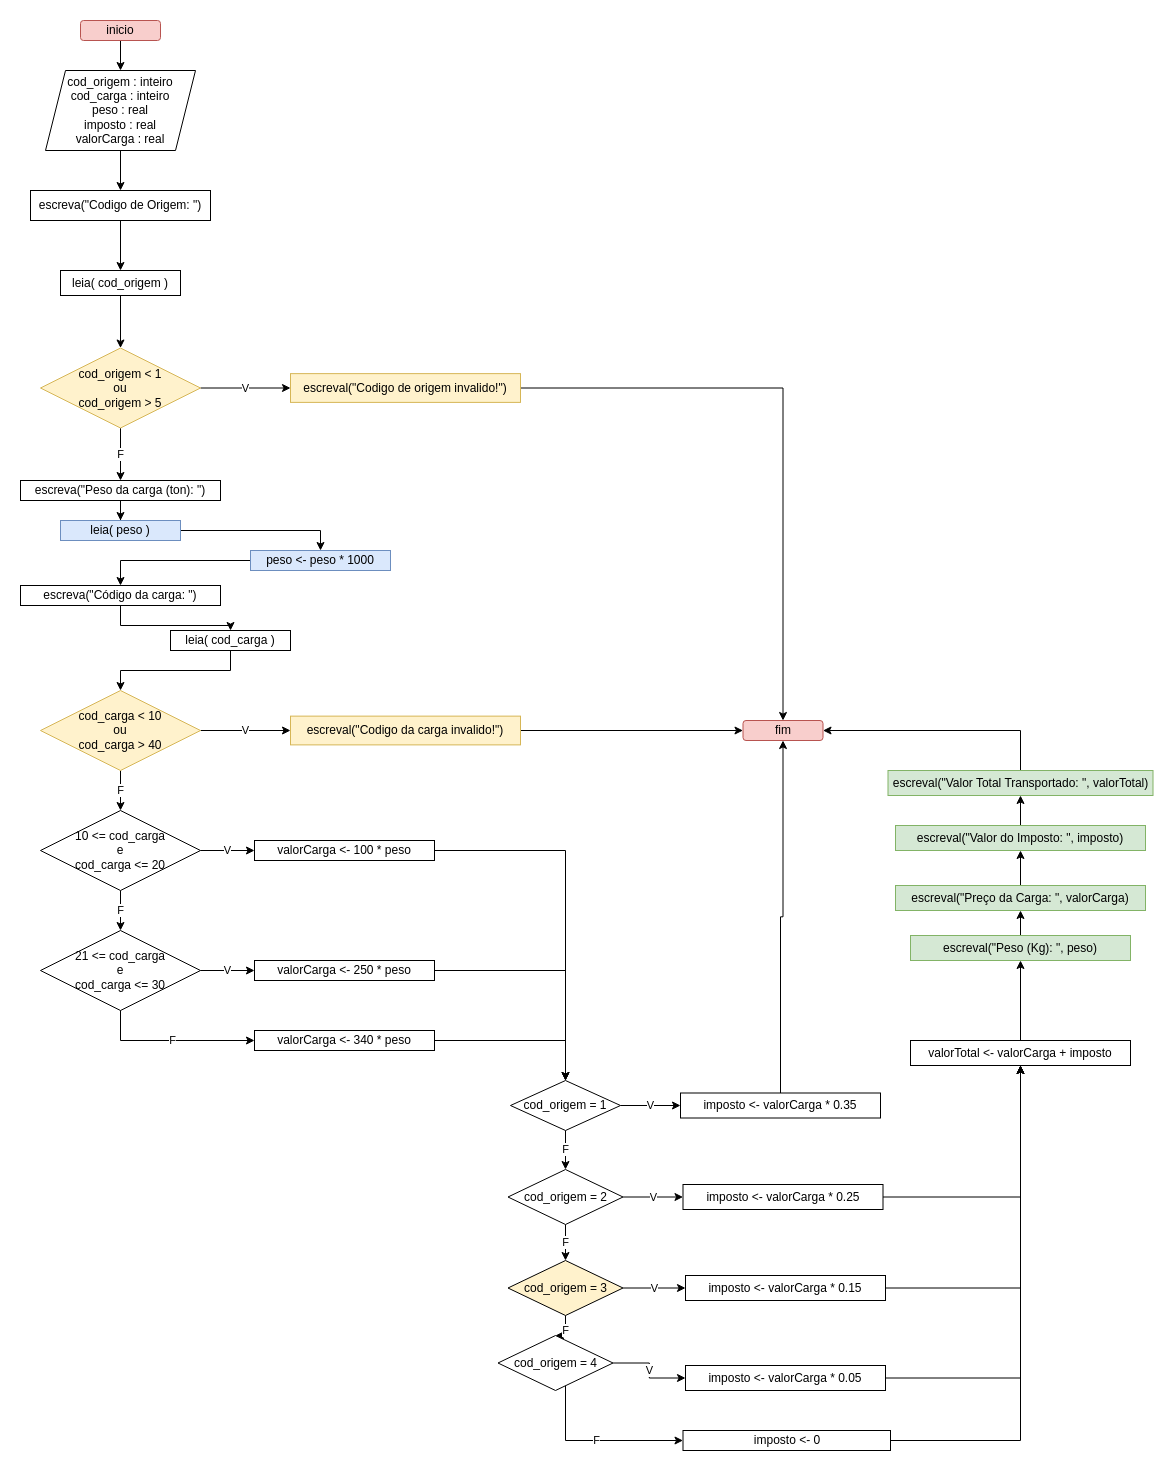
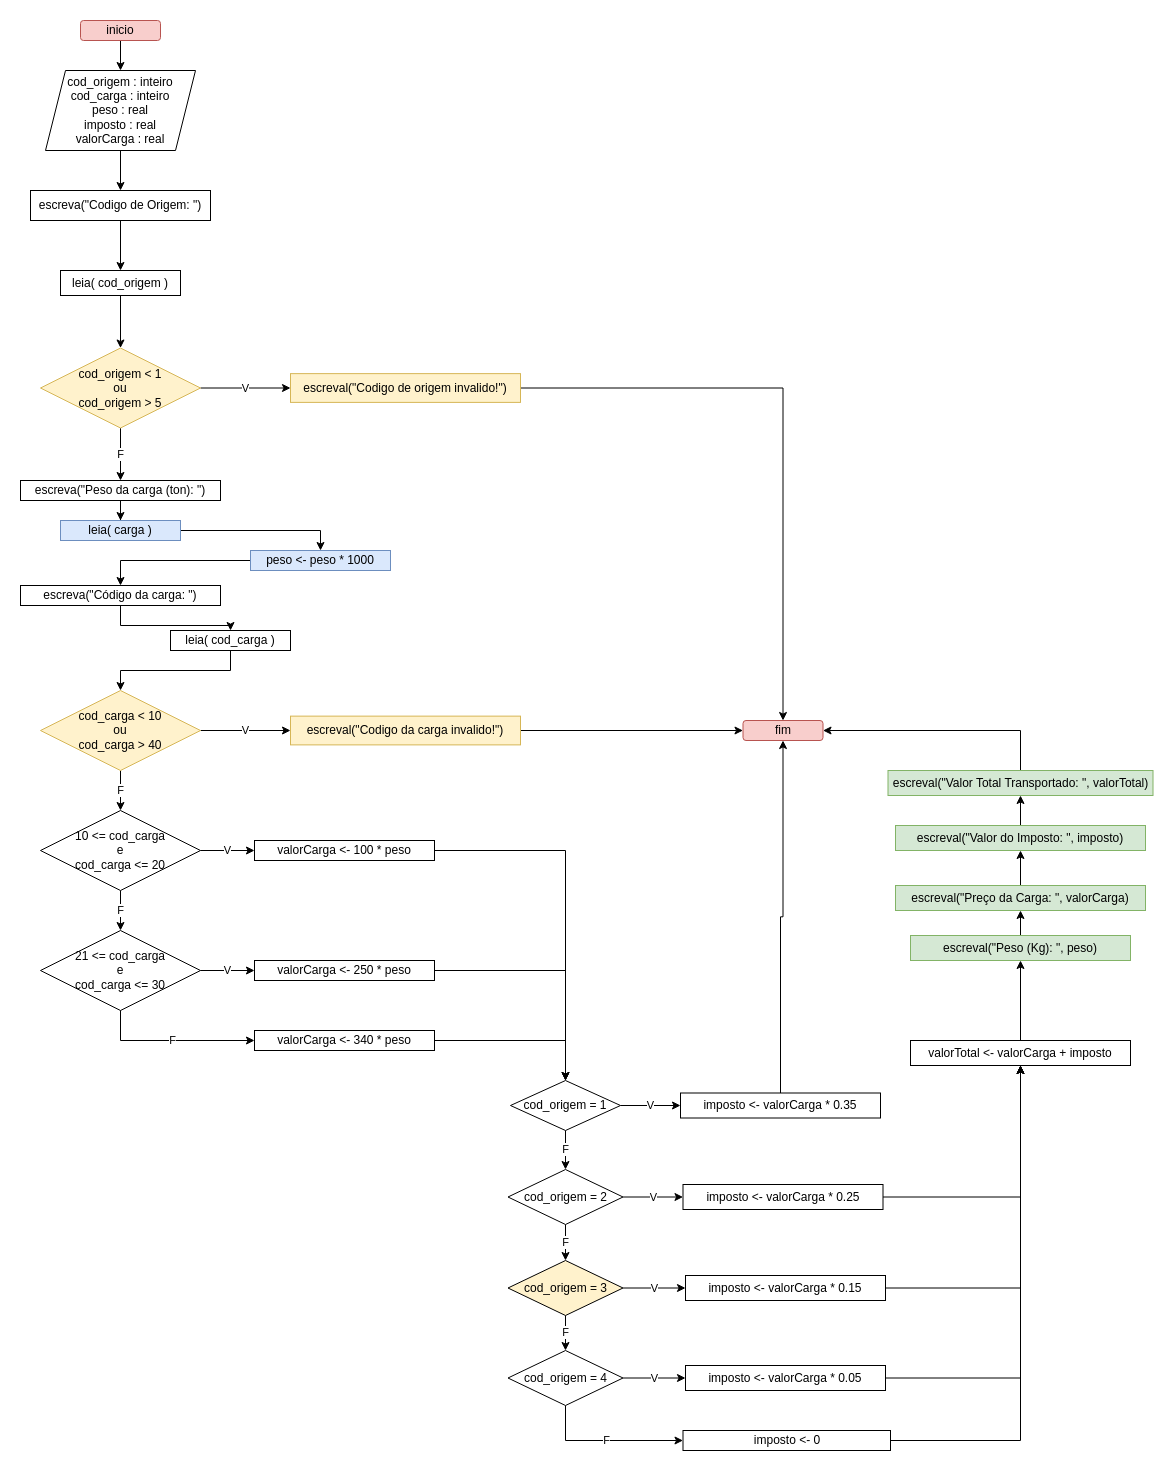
(121, 531) -> (121, 531)
(556, 1363) -> (566, 1378)
